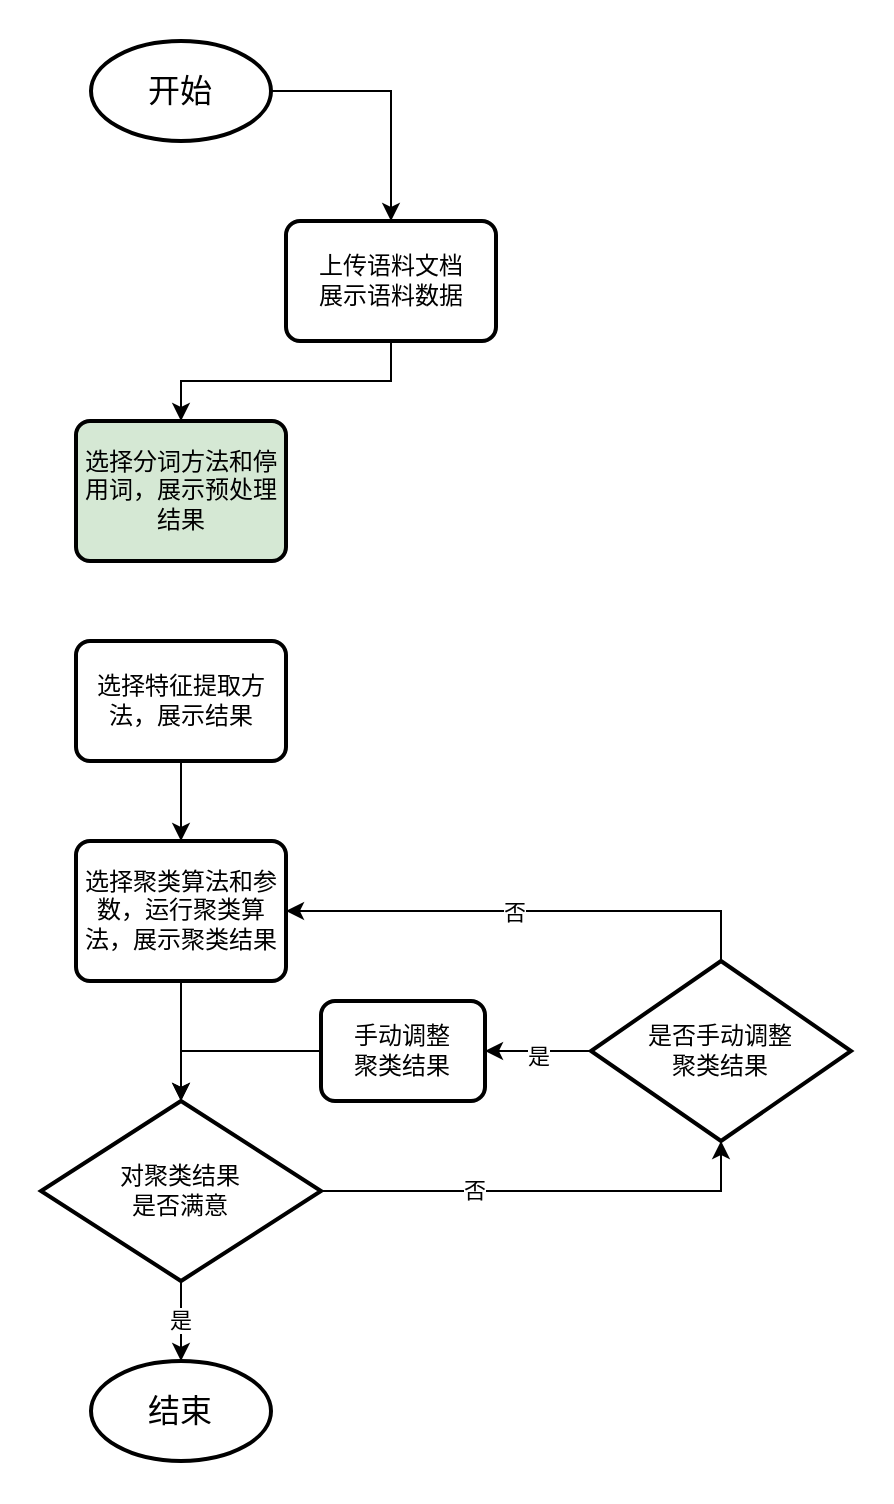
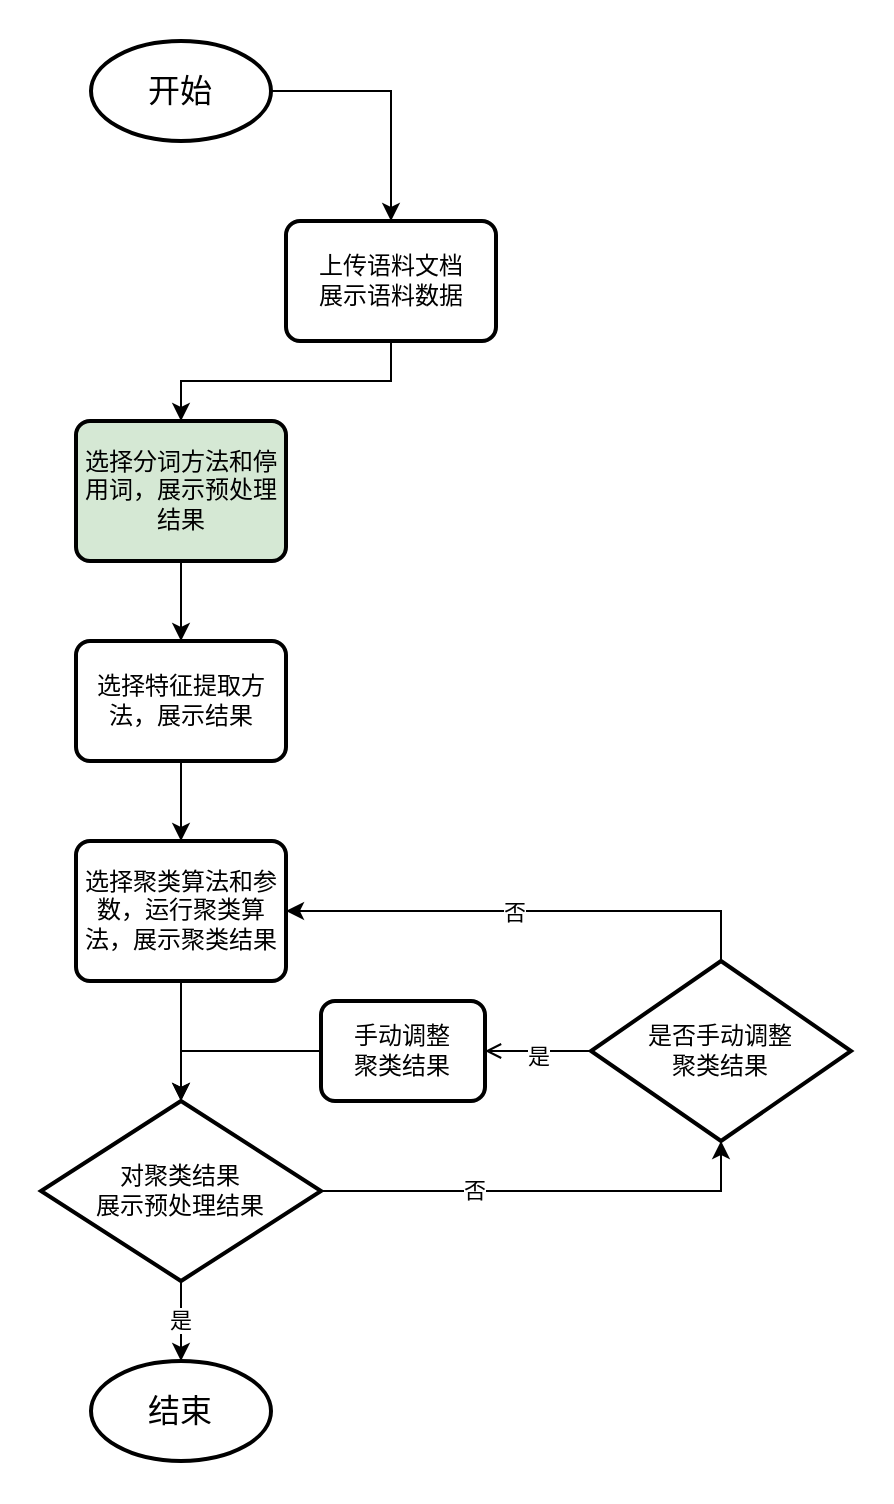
none -> (181, 594)
(500, 1051) -> (497, 1051)
(181, 1191) -> (181, 1191)
